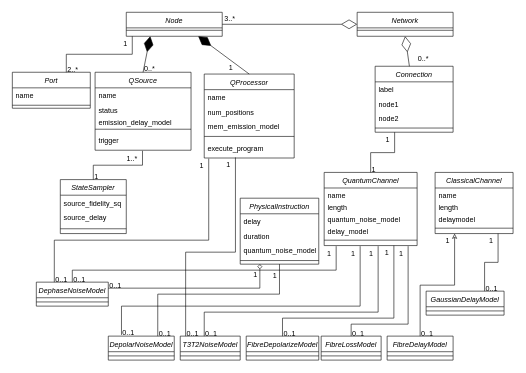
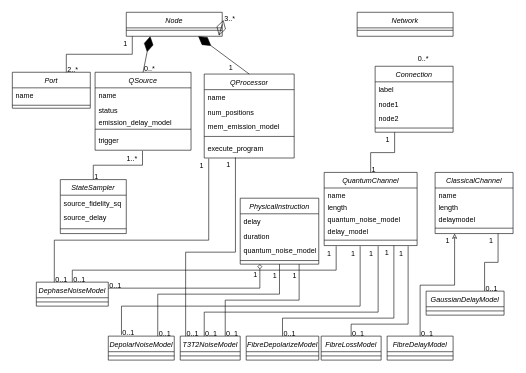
(224, 20) -> (224, 20)
(282, 24) -> (222, 26)
(409, 59) -> none
none -> (261, 300)
